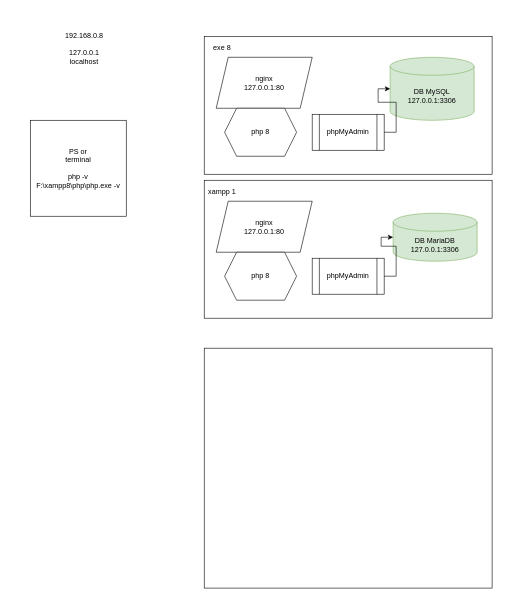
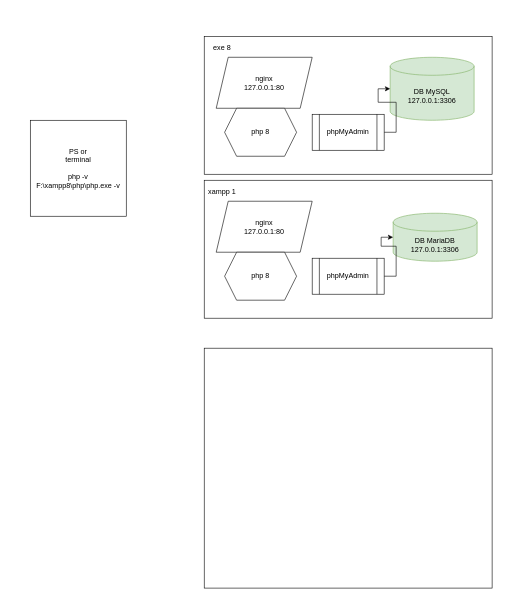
(84, 48) -> none
